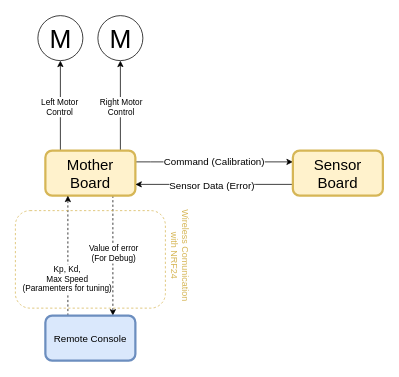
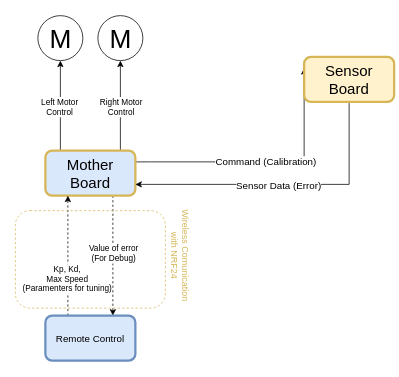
(90, 173) -> (90, 173)
(338, 173) -> (349, 79)
(90, 338) -> (90, 338)
